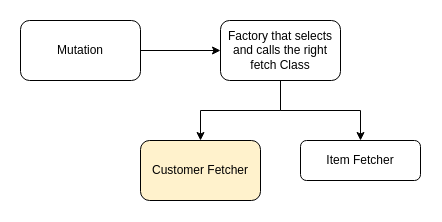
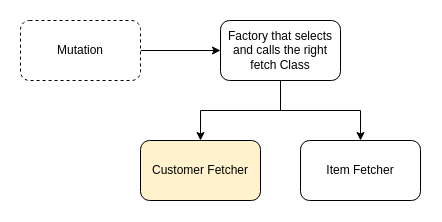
(81, 51) -> (81, 51)
(361, 161) -> (361, 171)
